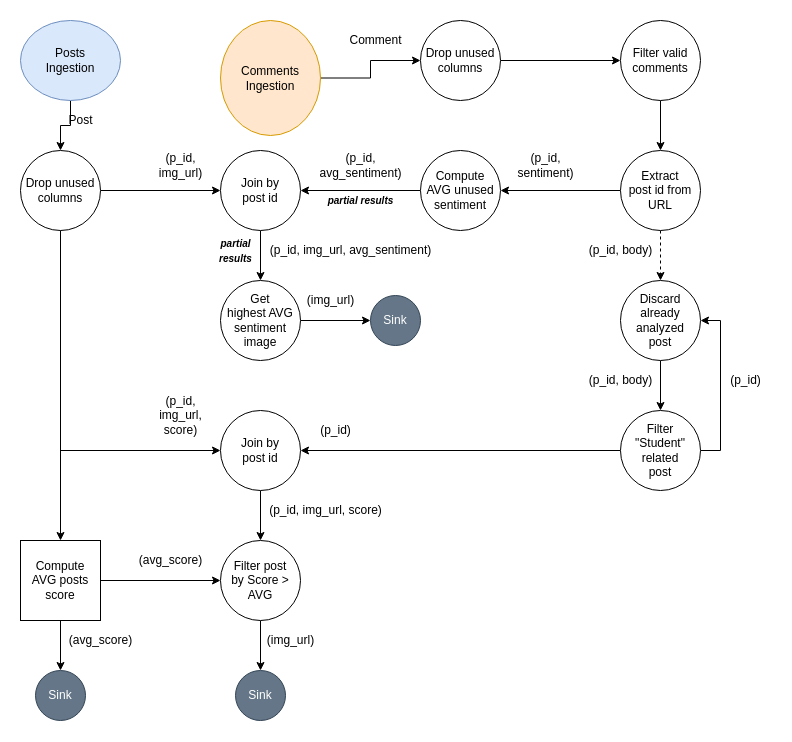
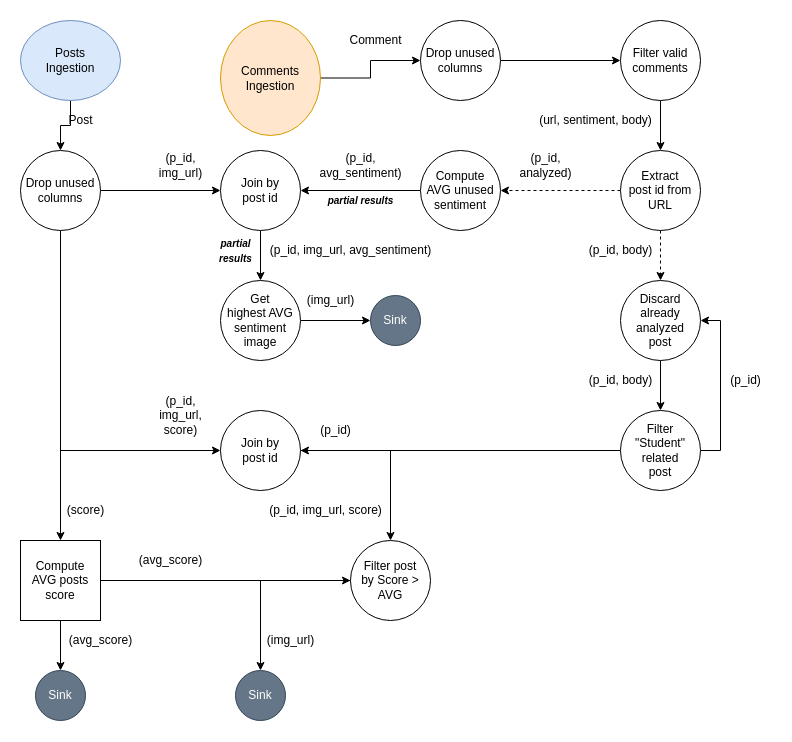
none -> (596, 121)
(546, 166) -> (546, 166)
(563, 191) -> (563, 191)
none -> (86, 511)
(261, 581) -> (391, 581)
